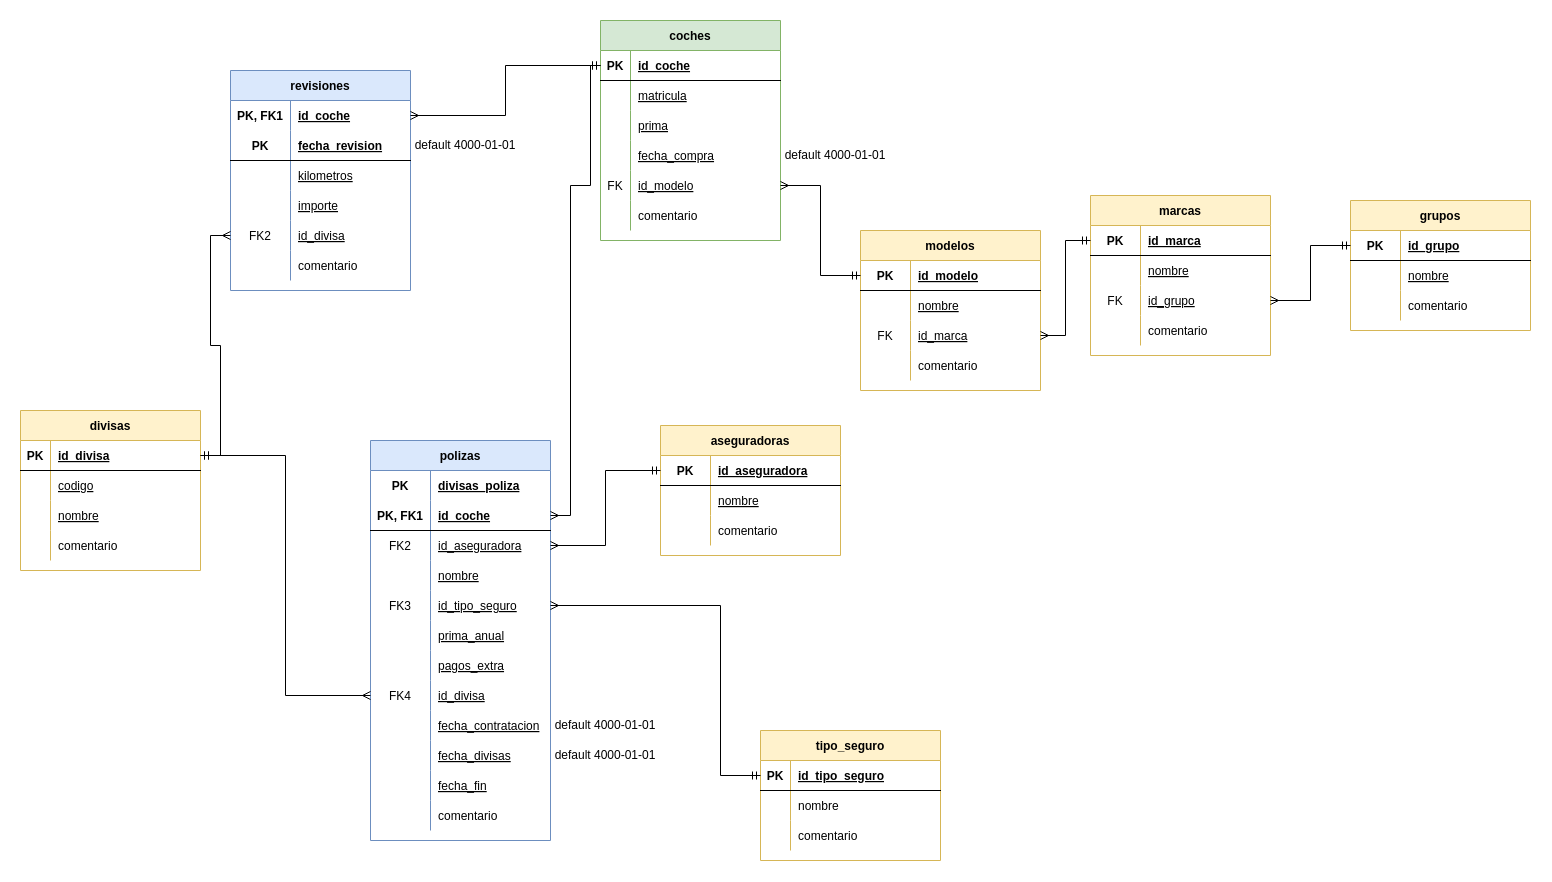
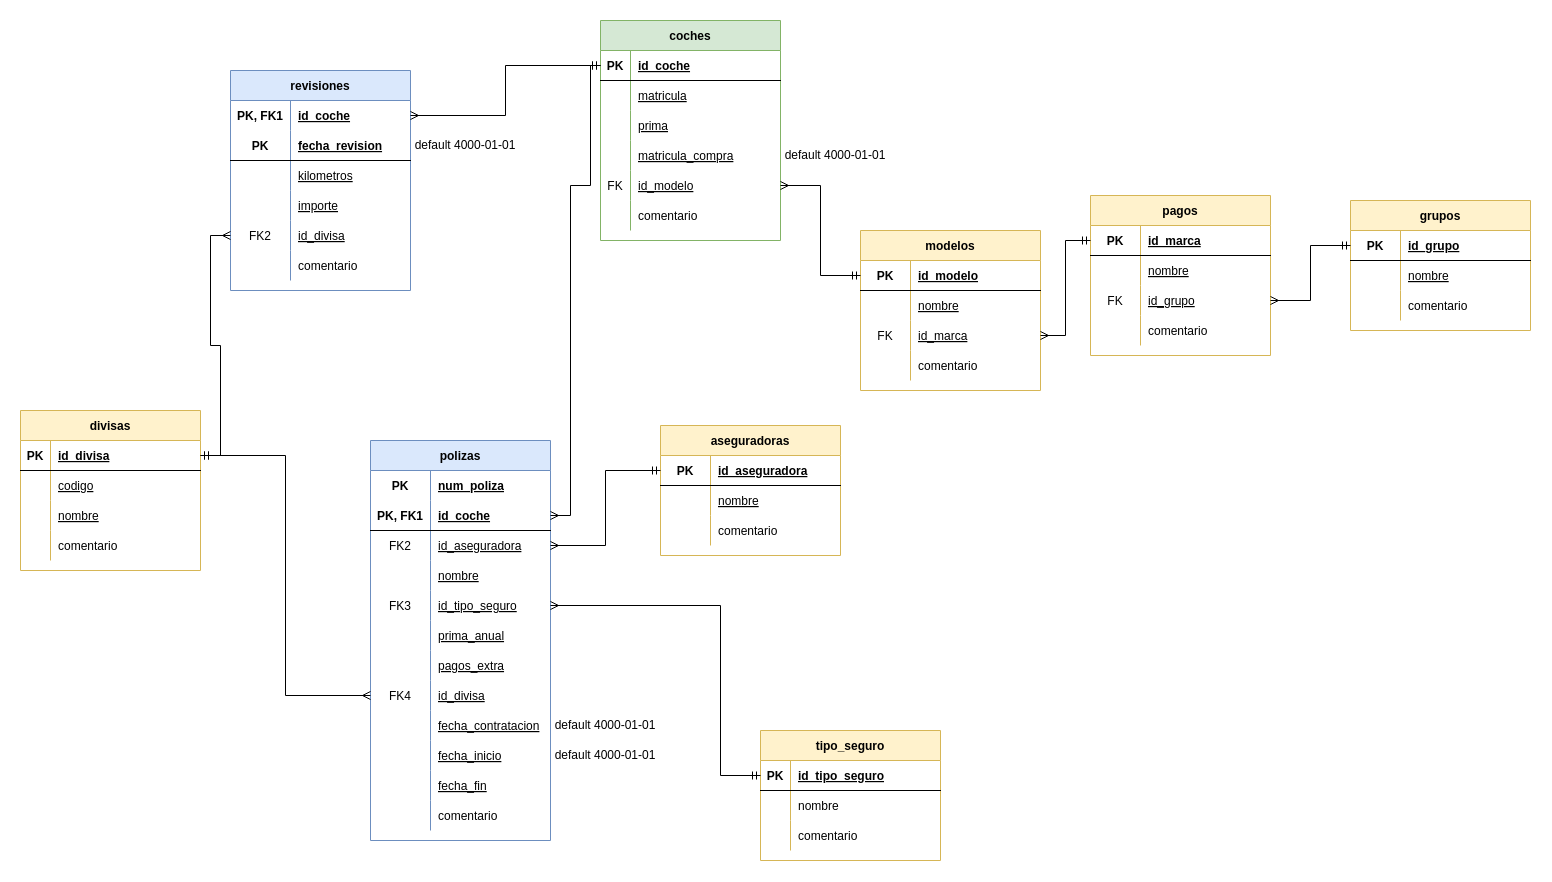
(678, 156) -> (689, 156)
(1180, 211) -> (1180, 211)
(479, 486) -> (468, 486)
(479, 756) -> (474, 756)
